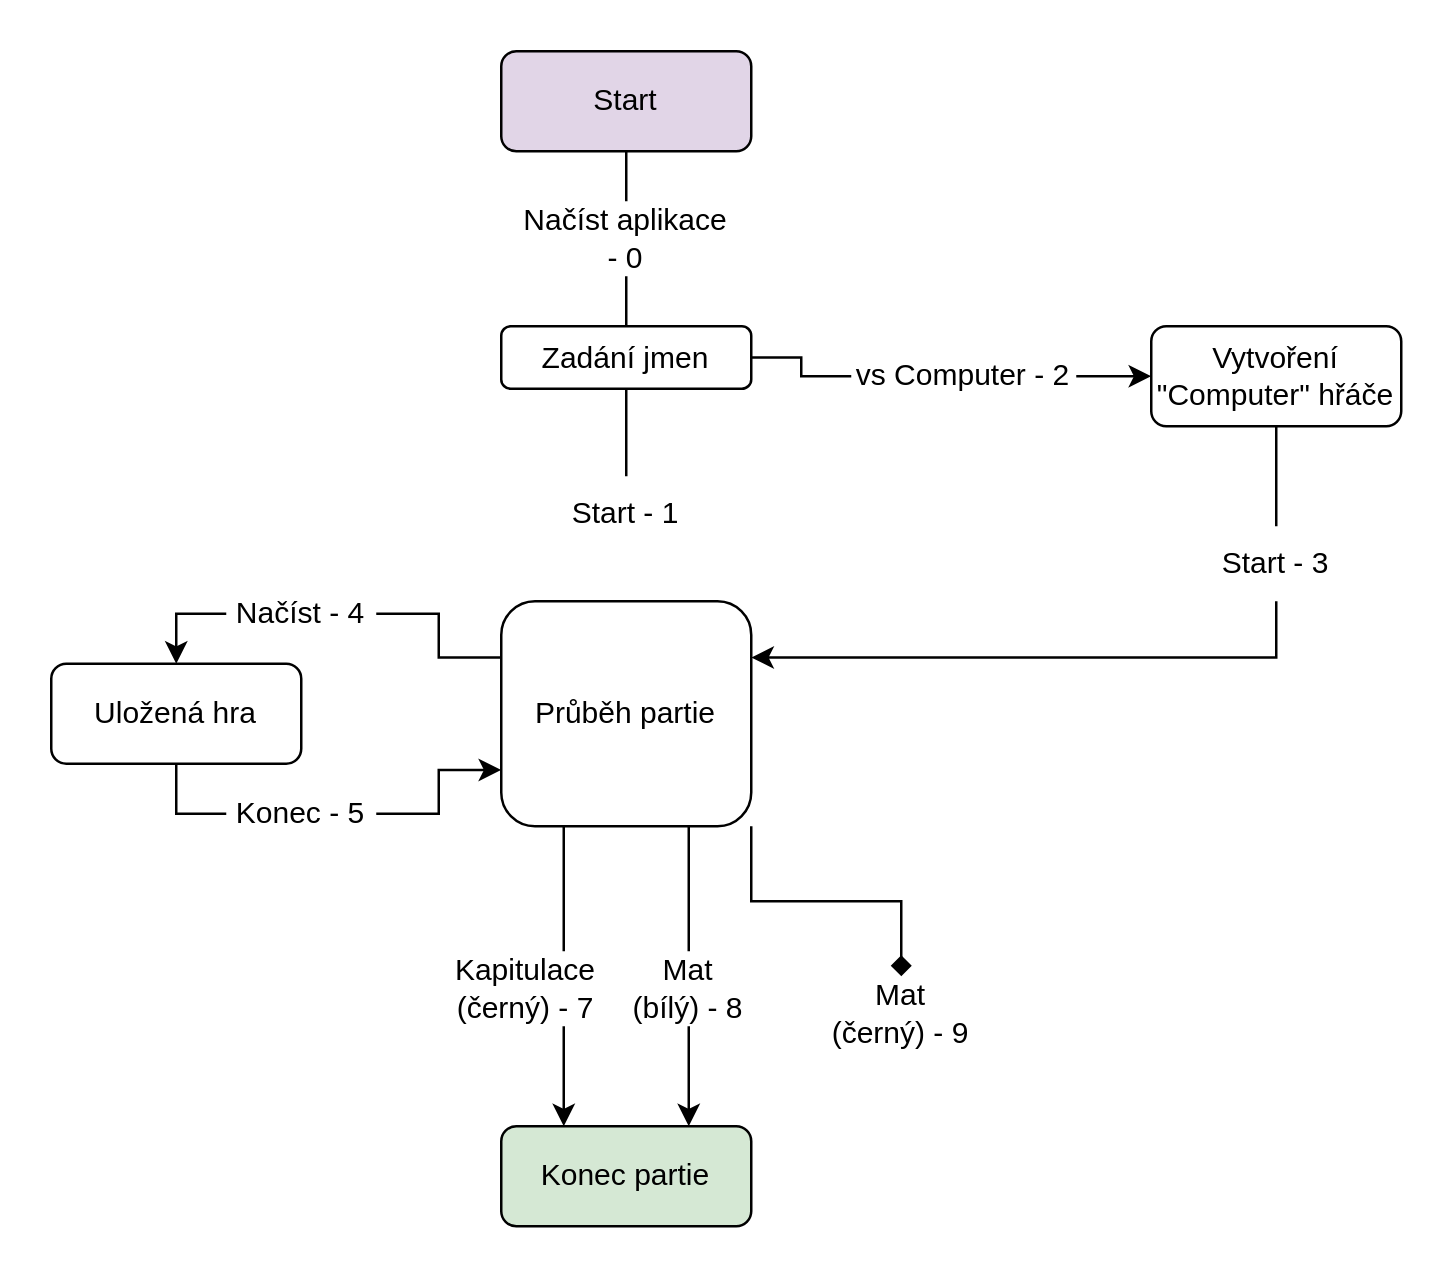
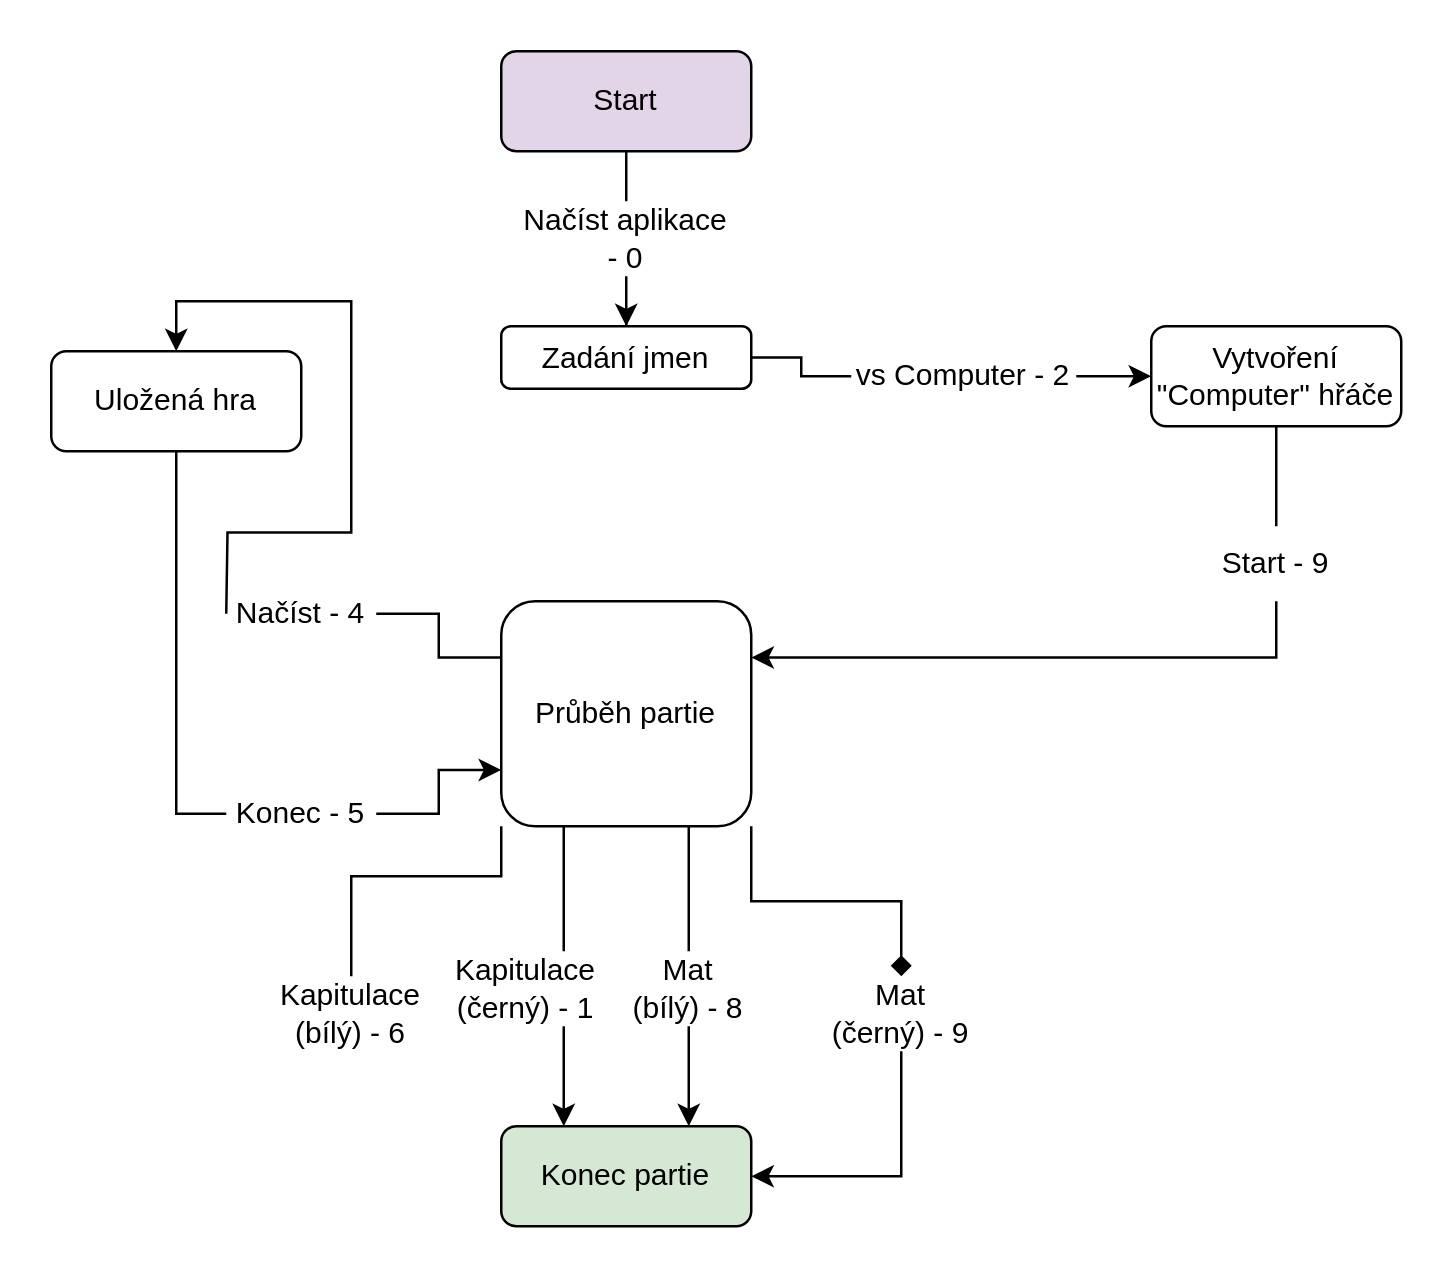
(626, 315) -> (626, 308)
(626, 432) -> none
(626, 514) -> none
(1276, 564) -> (1276, 564)
(176, 714) -> (176, 401)
none -> (401, 876)
(526, 989) -> (526, 989)
none -> (351, 1014)
none -> (897, 1176)
